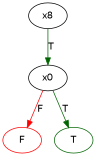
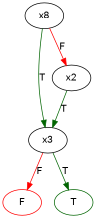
(48, 78) -> (48, 140)
none -> (72, 78)
